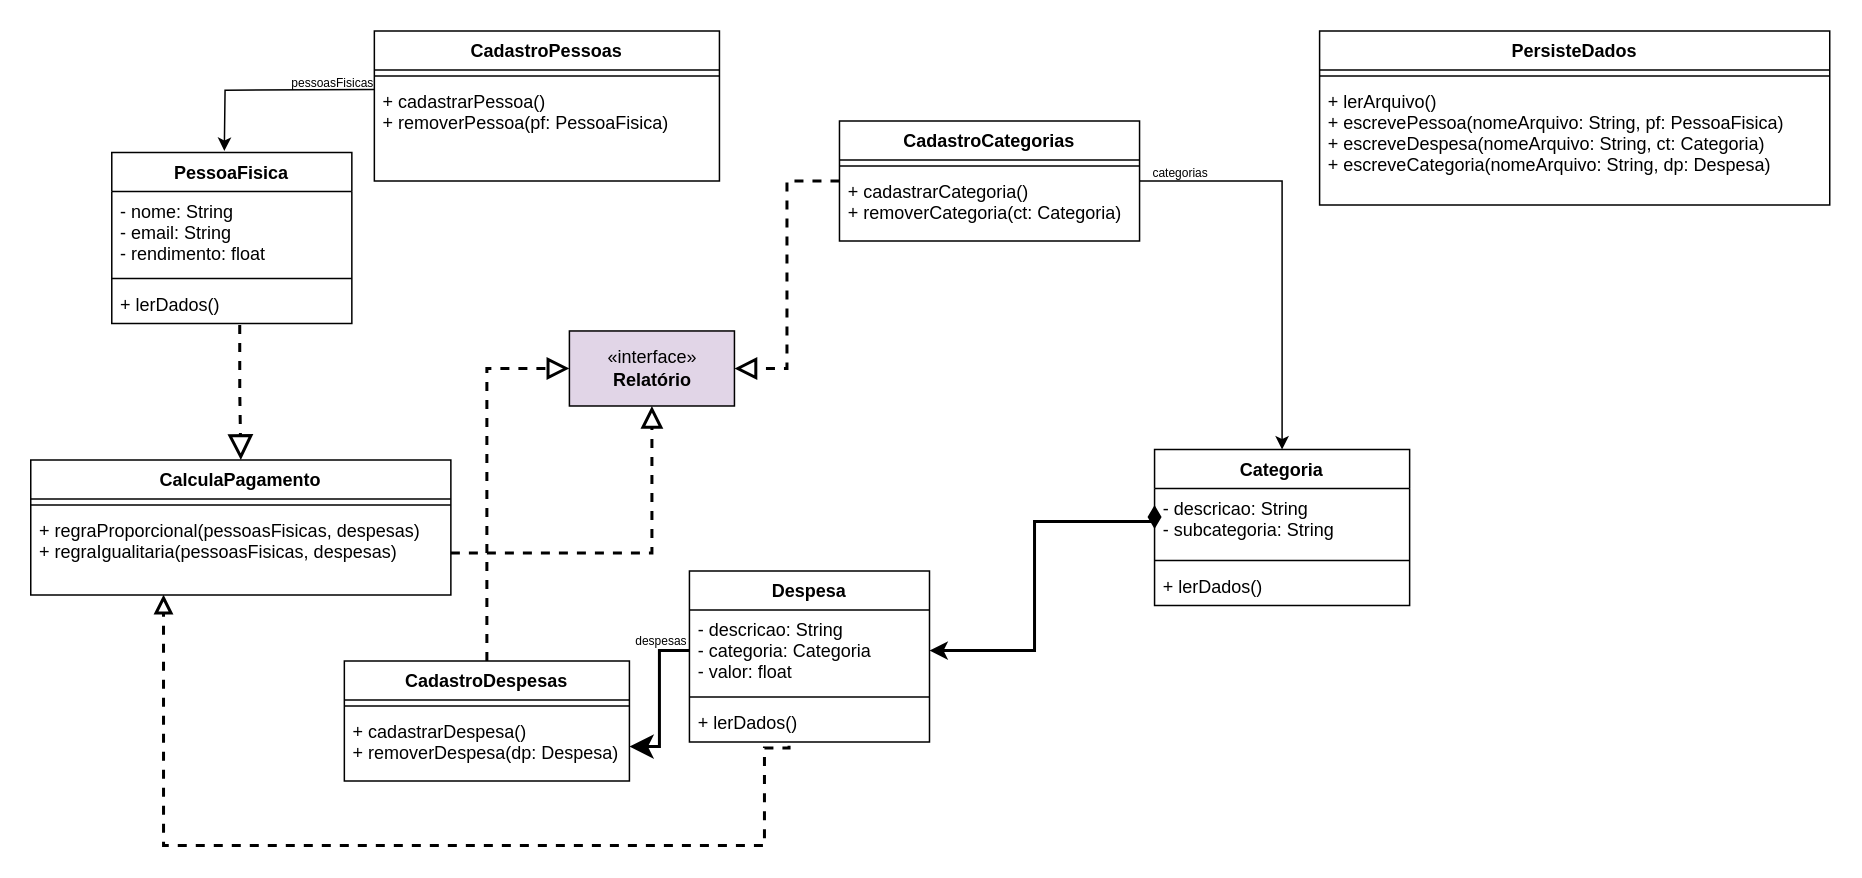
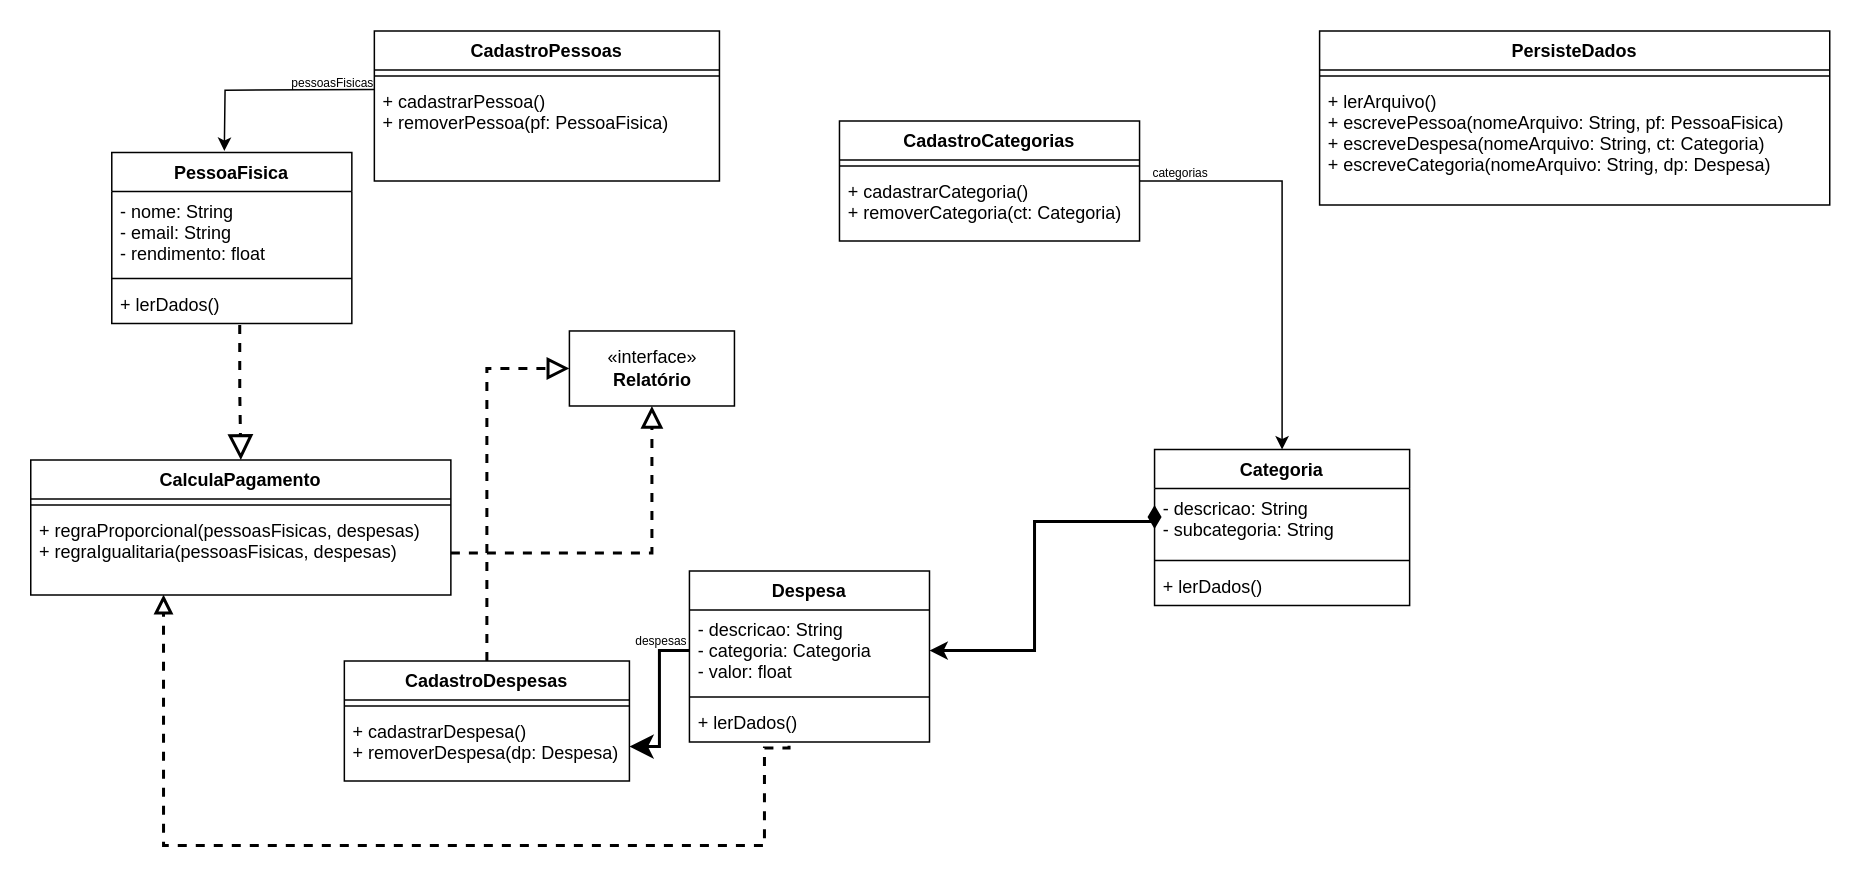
(787, 265) -> none
(652, 368) -> (652, 368)
